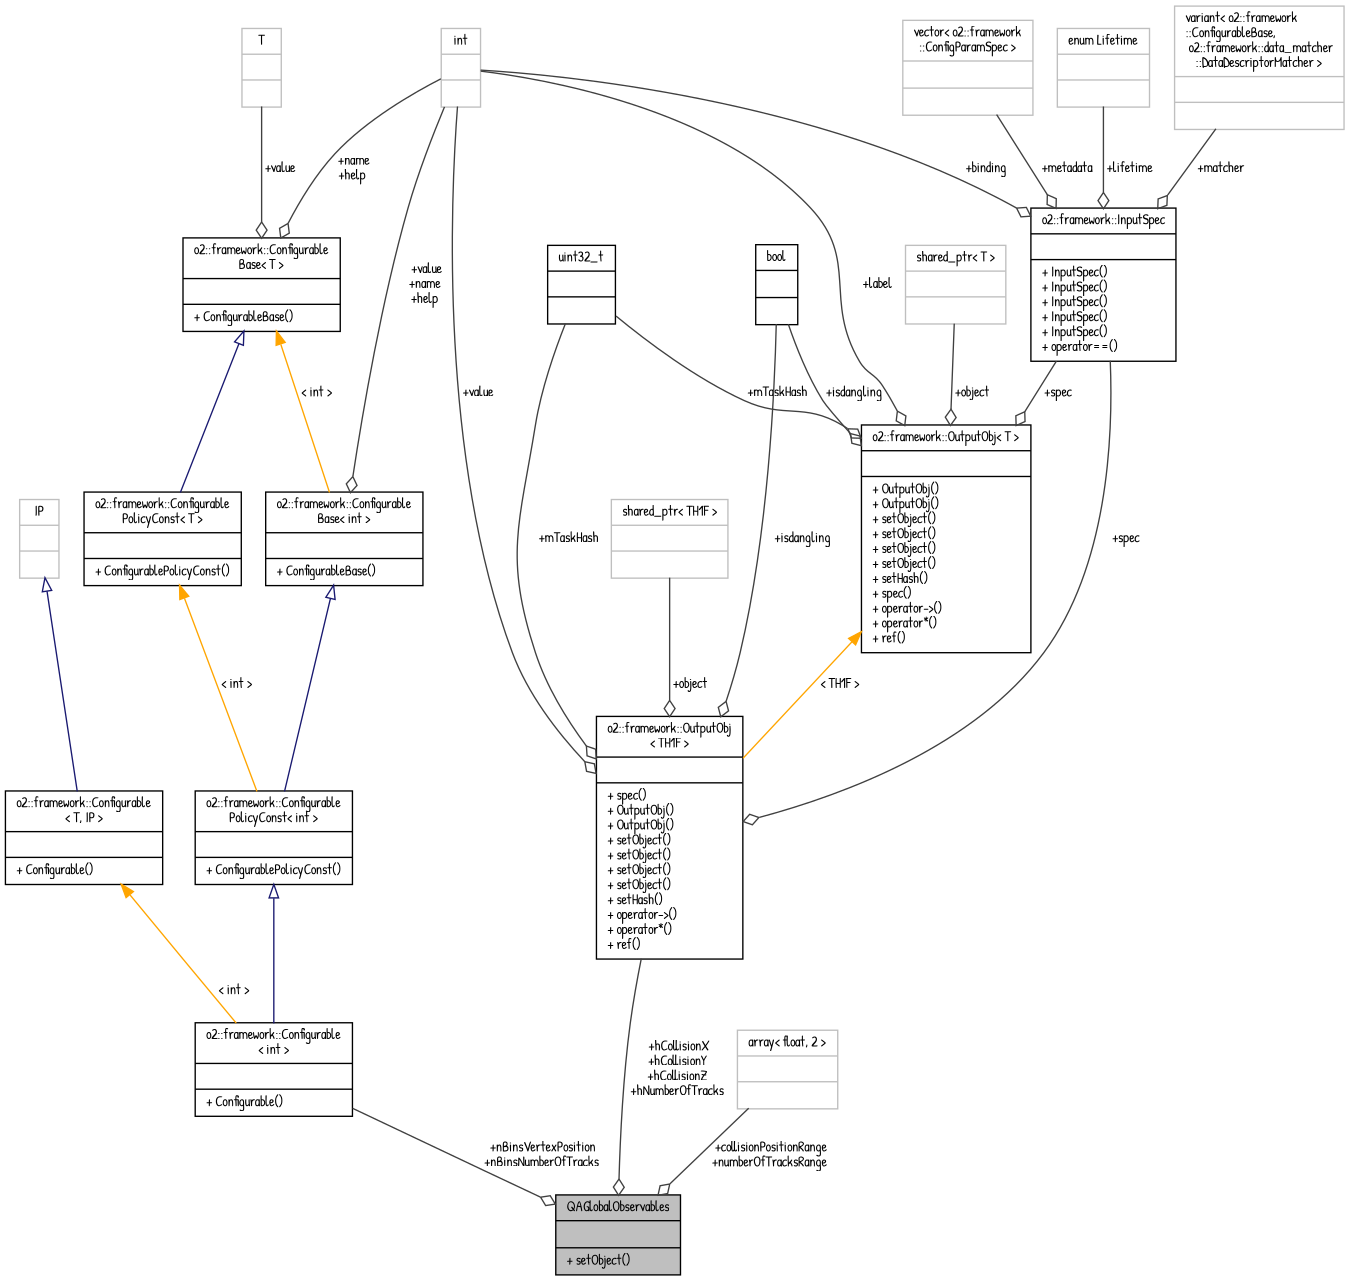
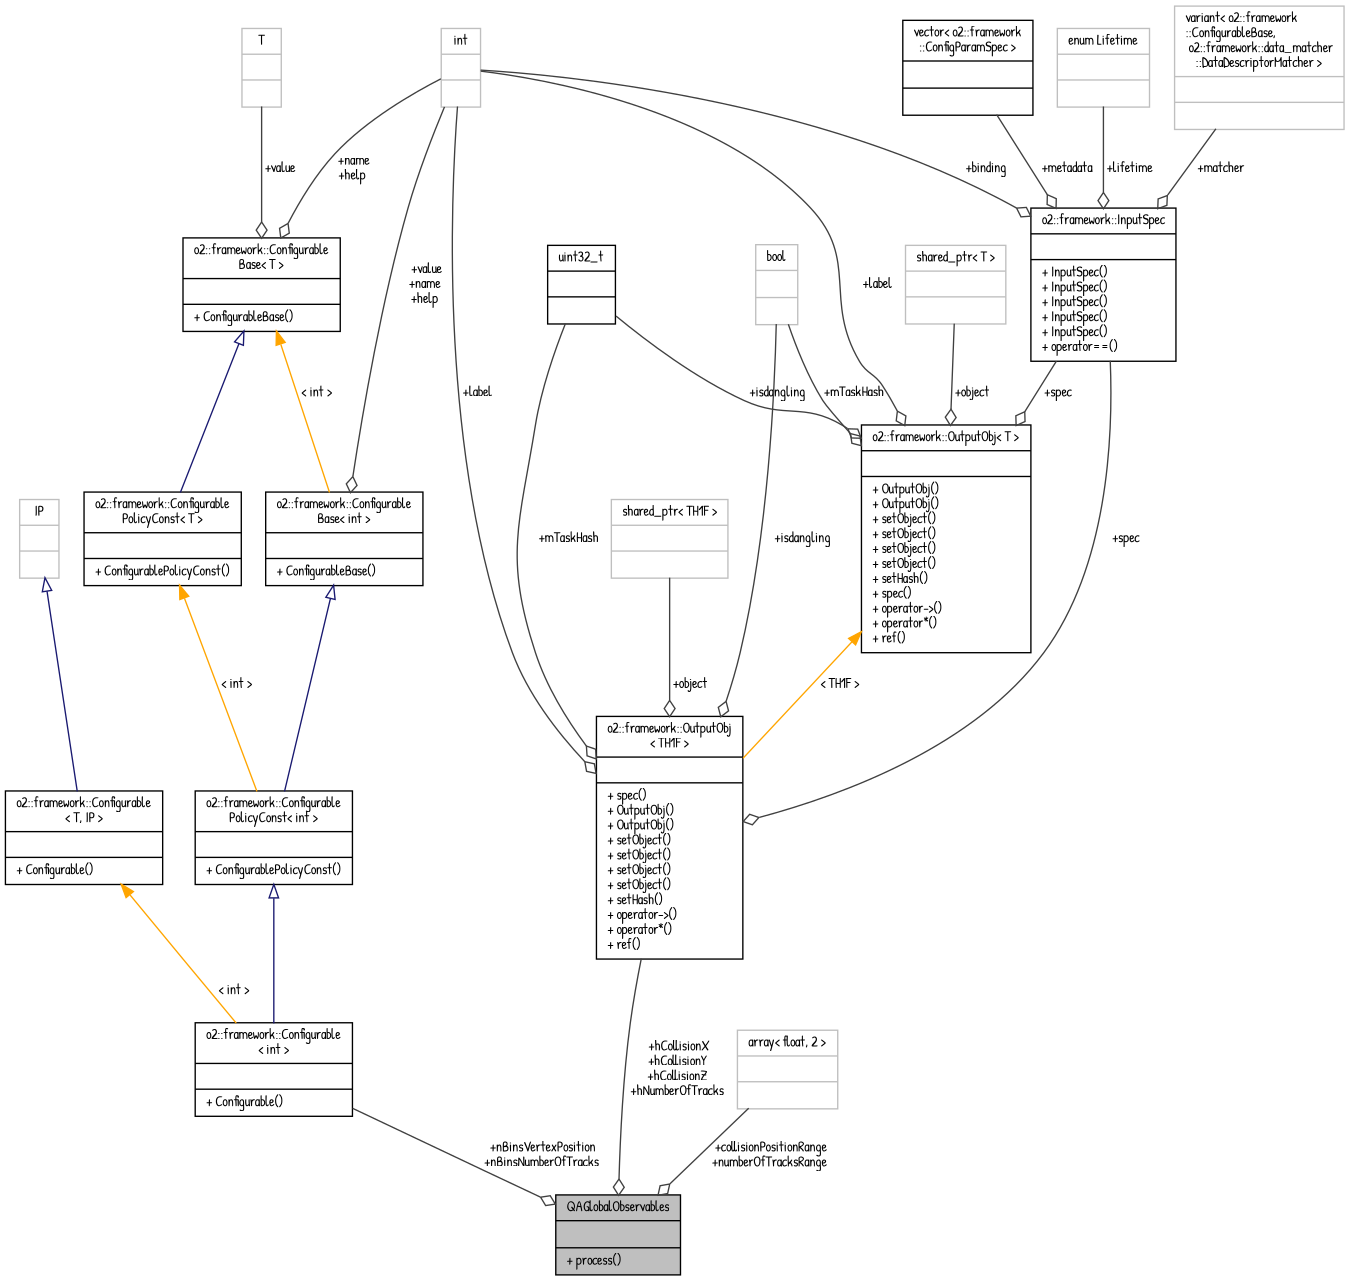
(968, 68) -> (968, 68)
(777, 285) -> (777, 285)
(476, 393) -> (476, 393)
(776, 393) -> (776, 393)
(853, 393) -> (853, 393)
(599, 1261) -> (594, 1261)
